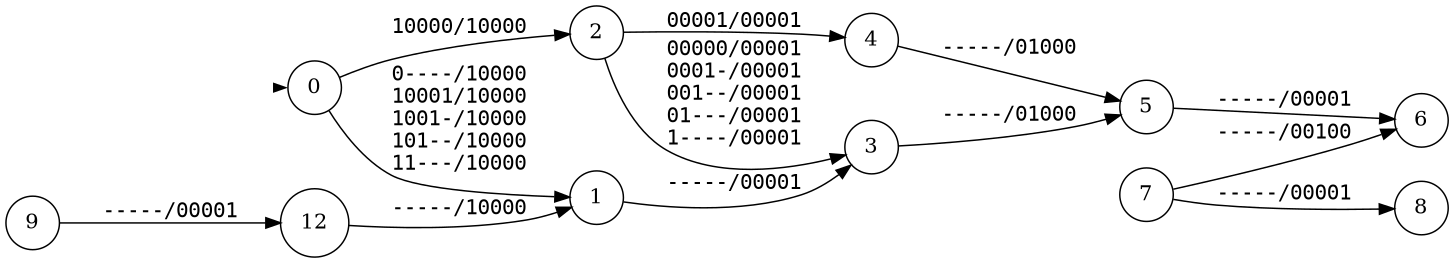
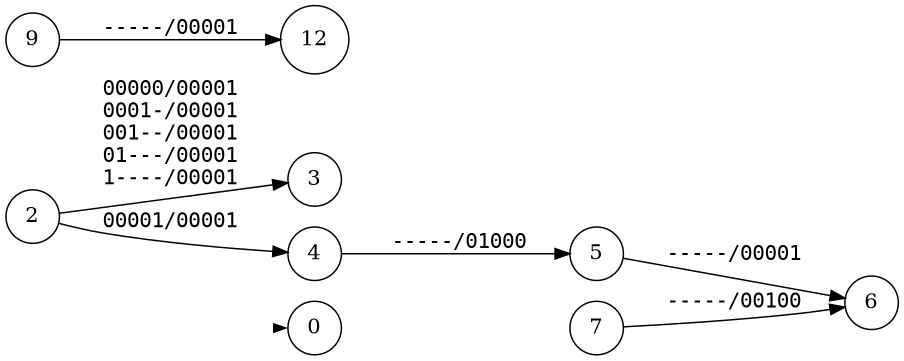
(445, 48) -> none
(1003, 137) -> none
(597, 198) -> none
(1421, 208) -> none
